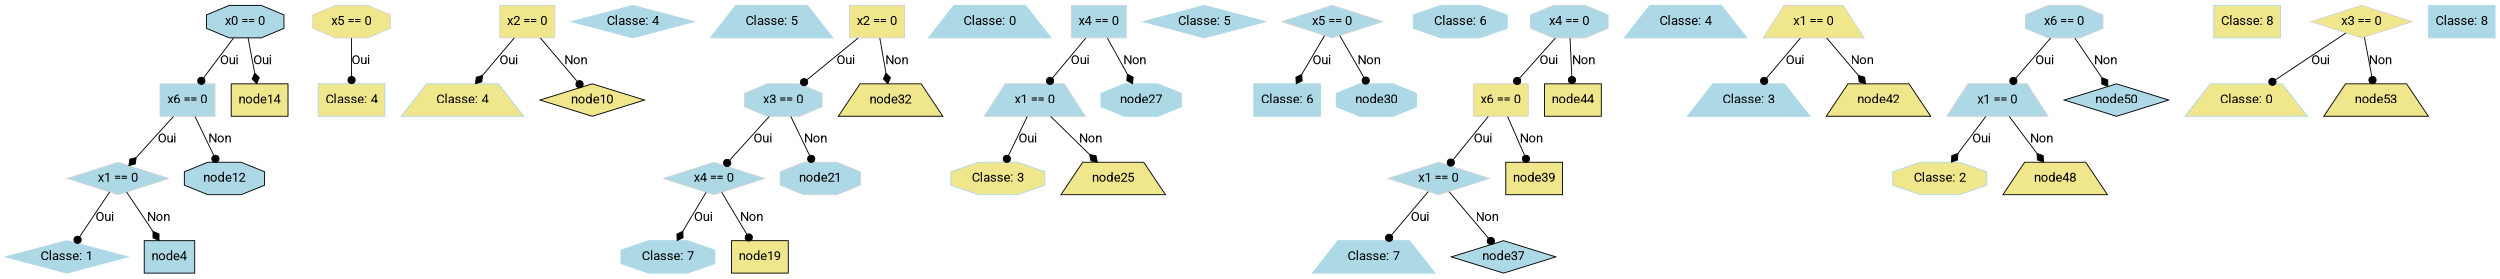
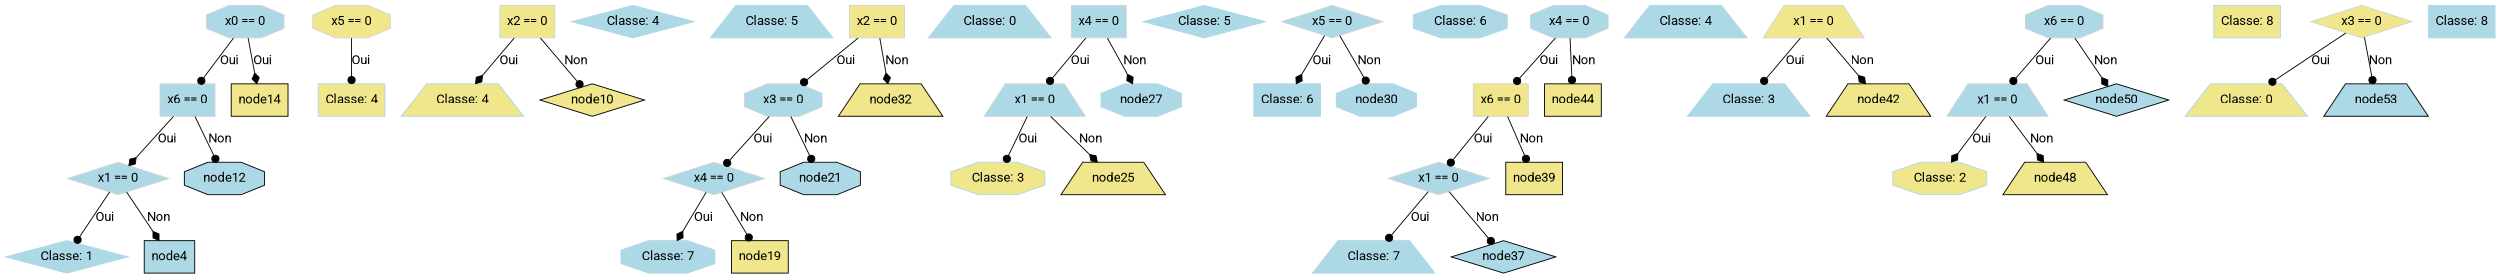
(245, 22) -> (245, 22)
(2376, 100) -> (2376, 100)
(820, 178) -> (820, 178)
